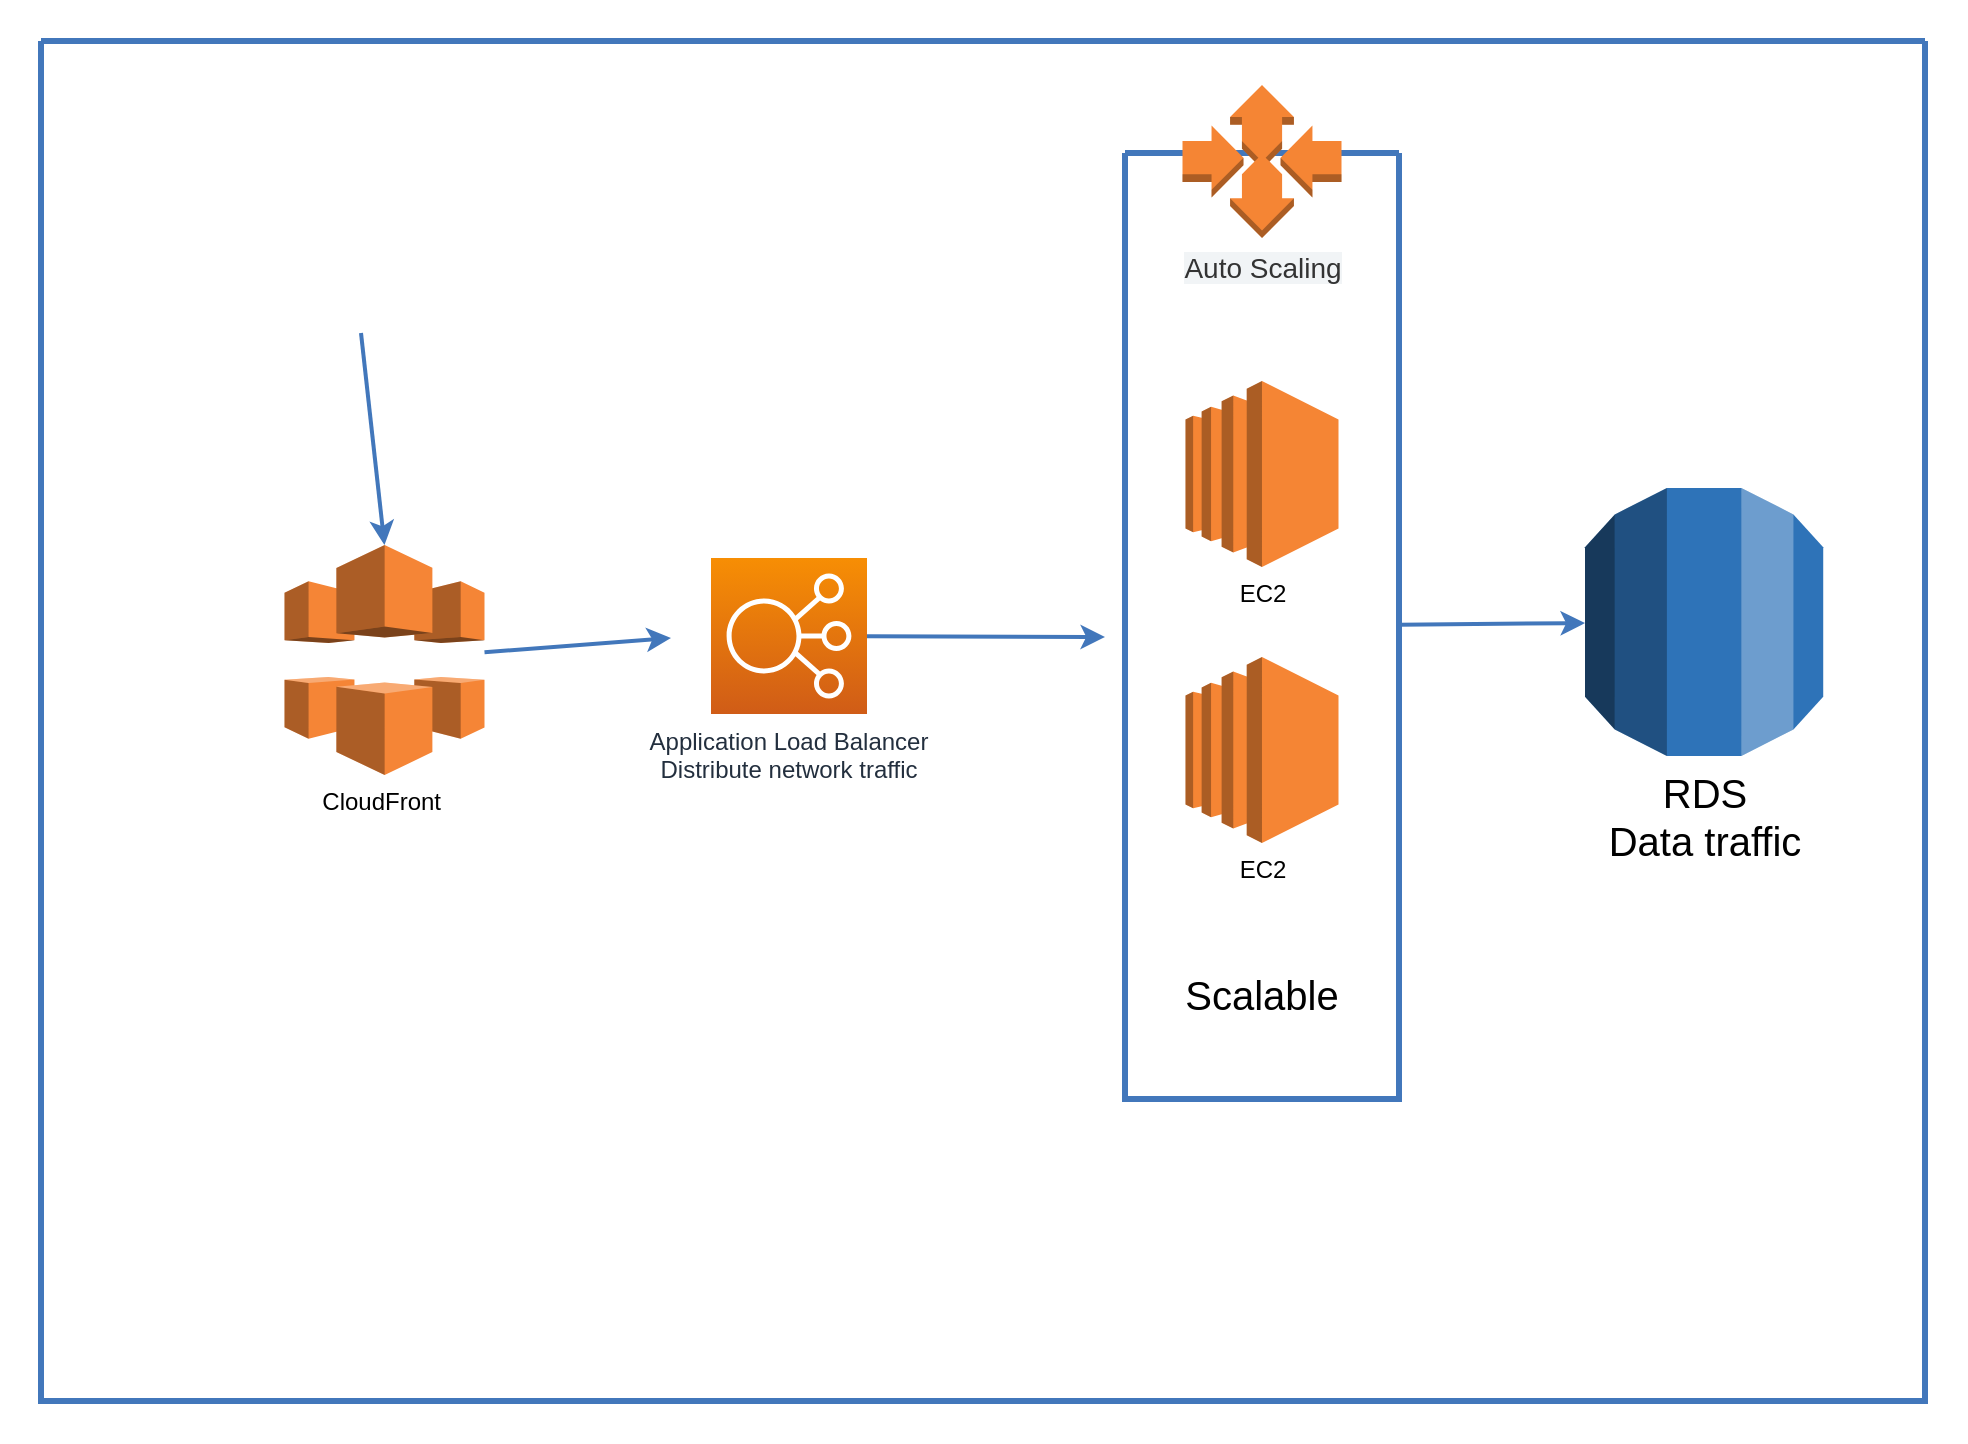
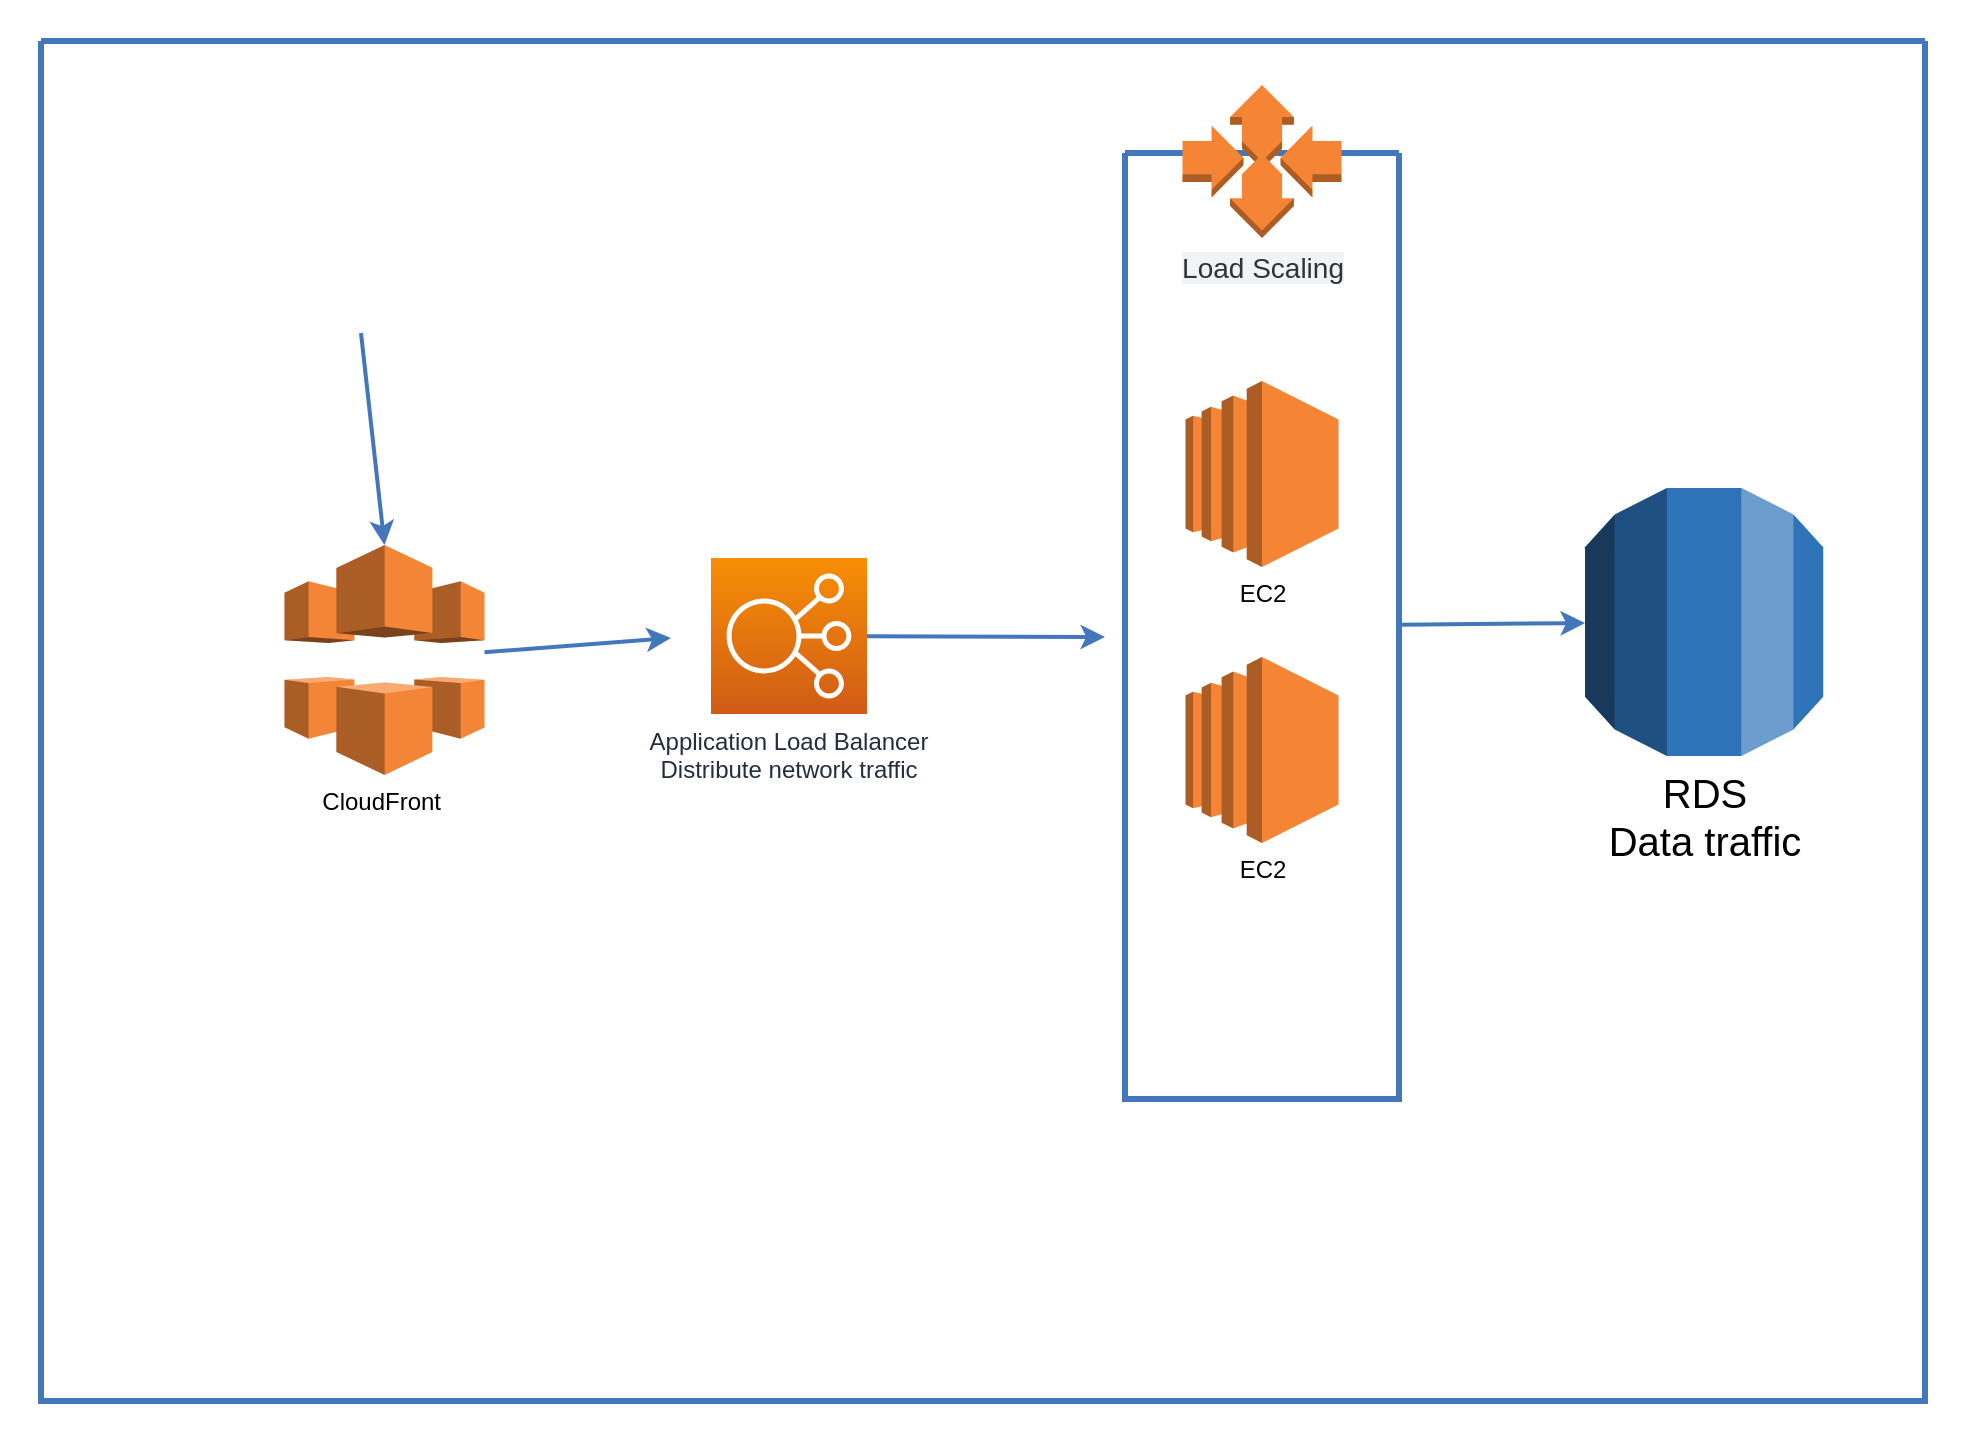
(1264, 267) -> (1264, 267)
(1262, 995) -> none
